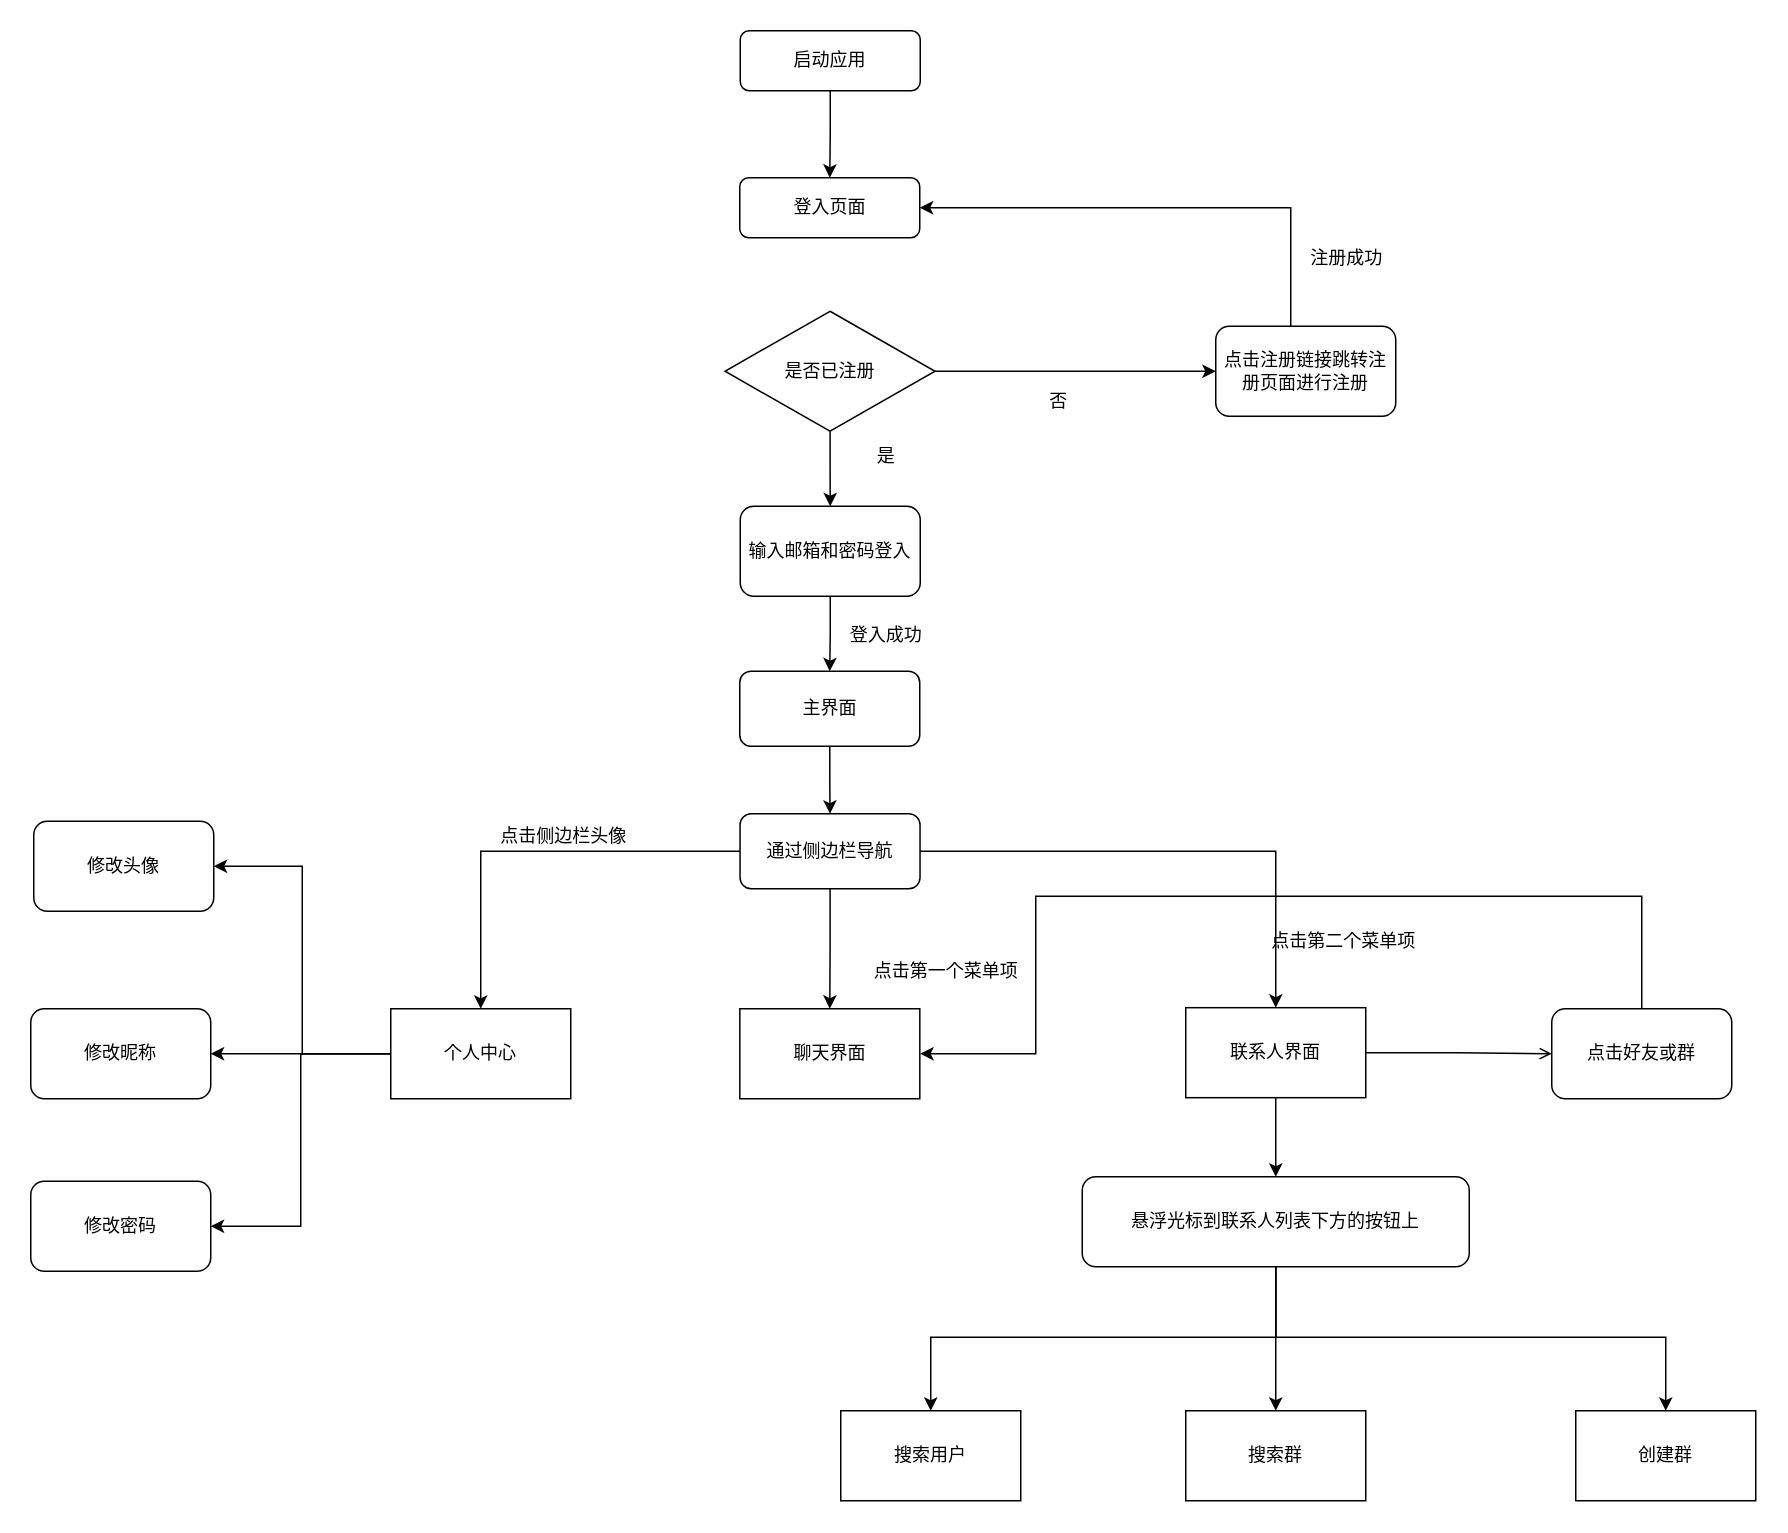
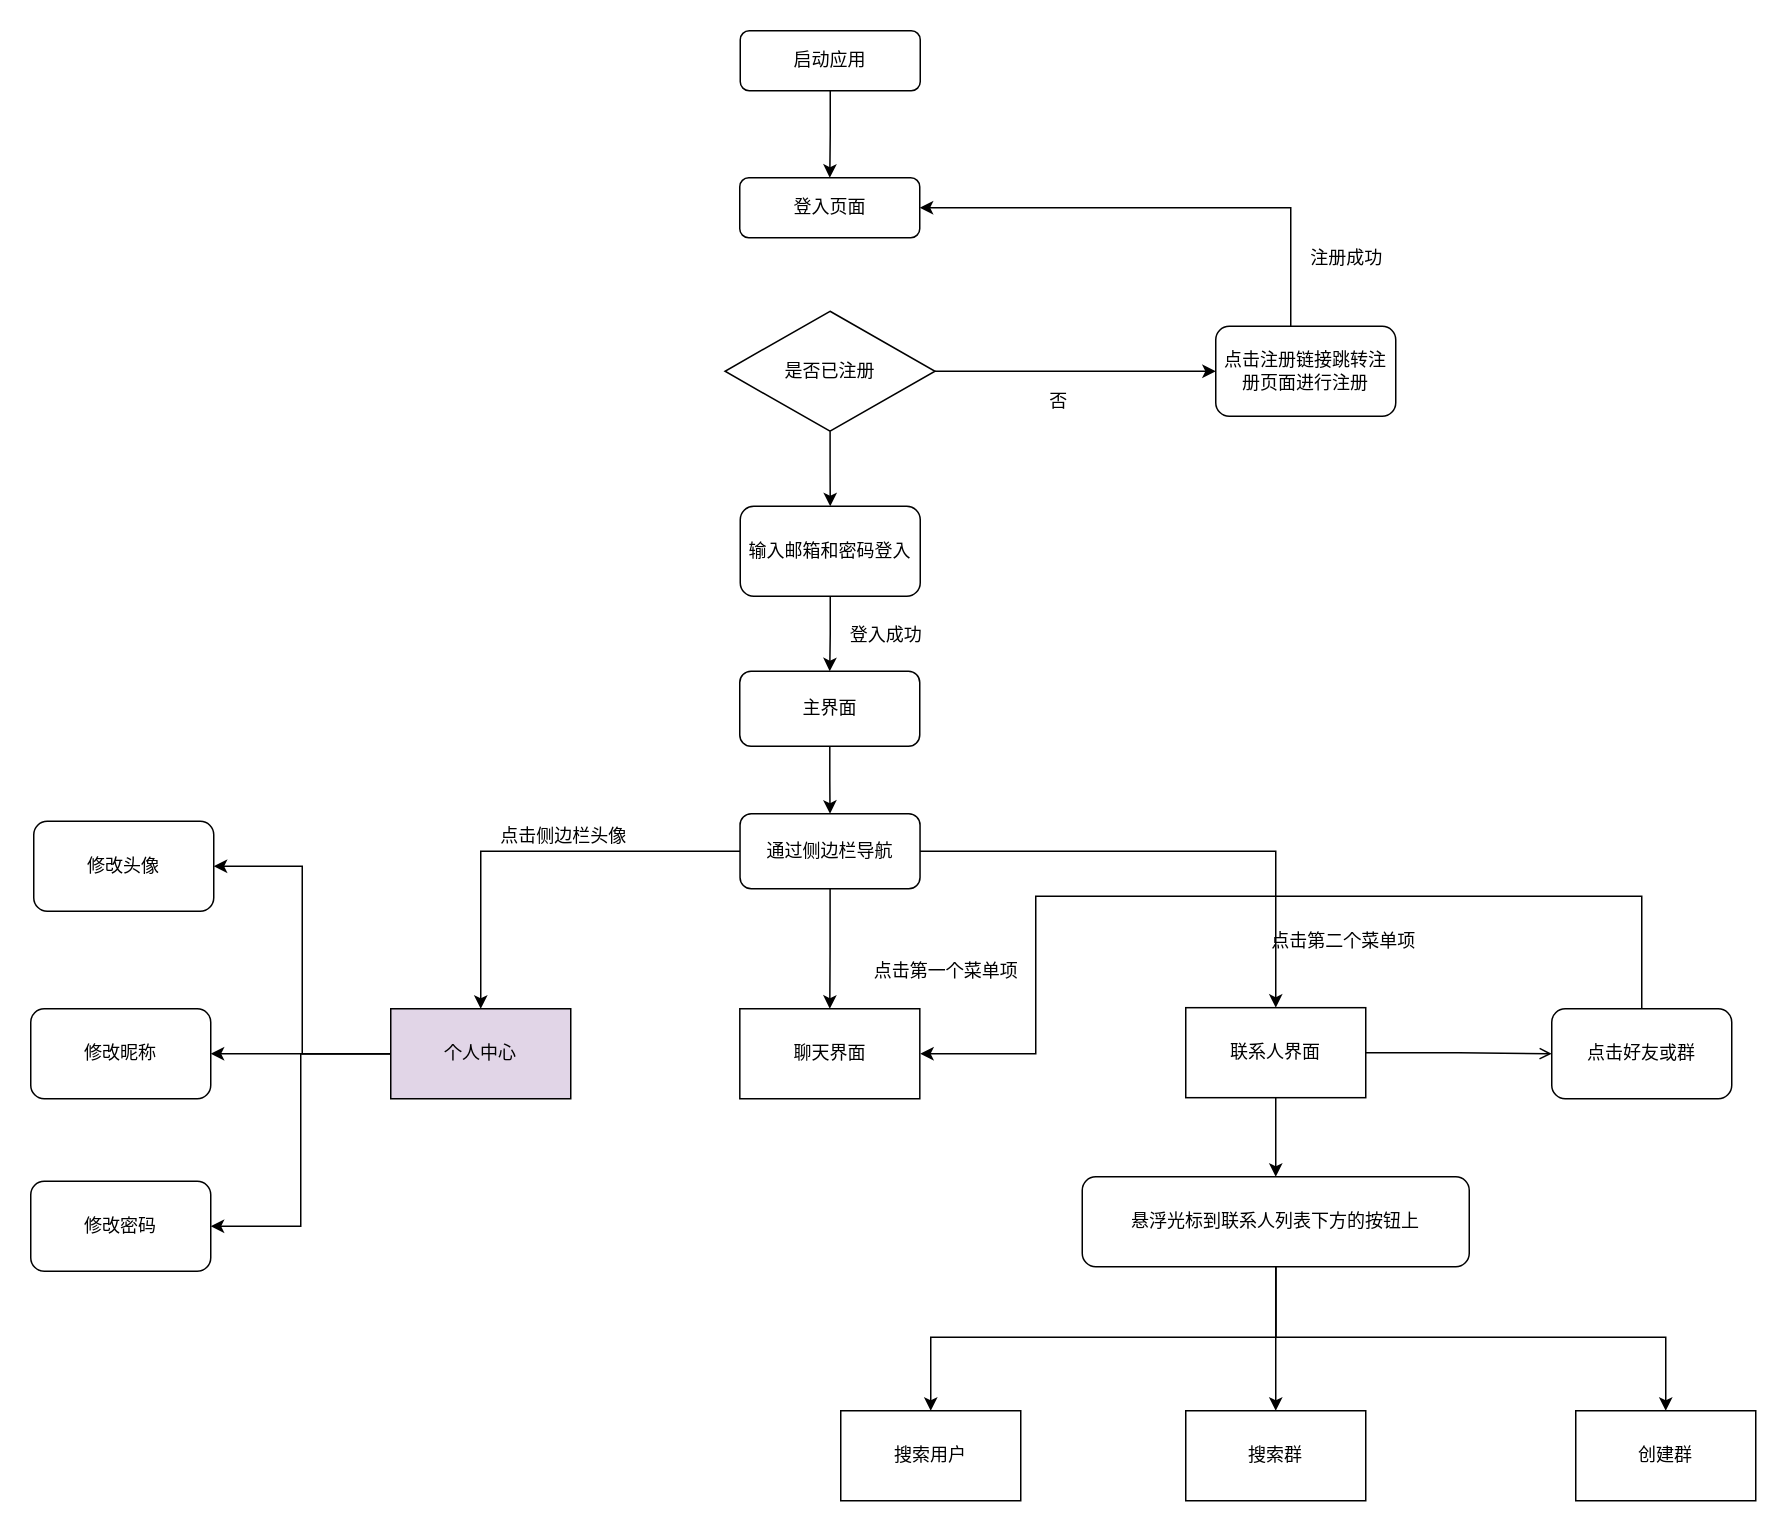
(886, 457) -> none
(481, 1054) -> (481, 1054)
